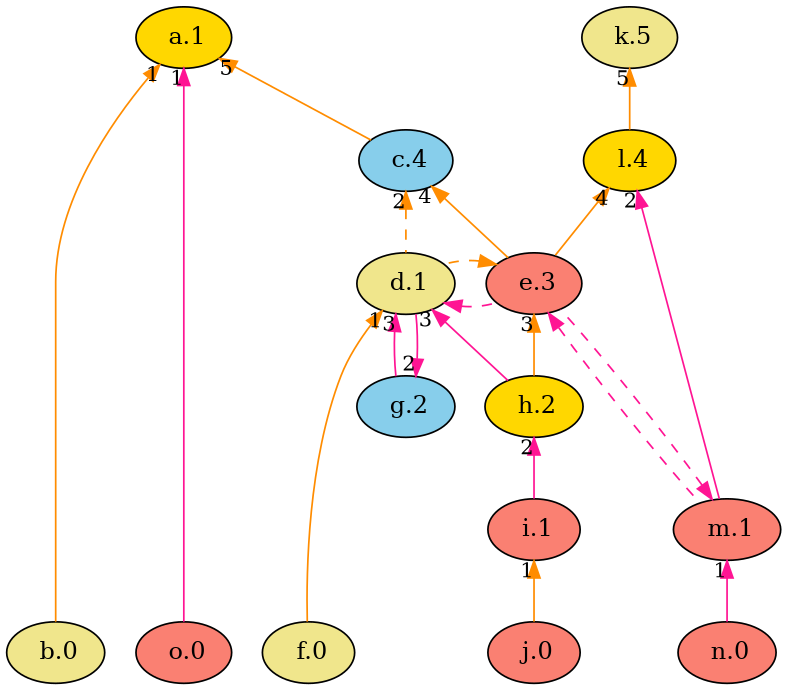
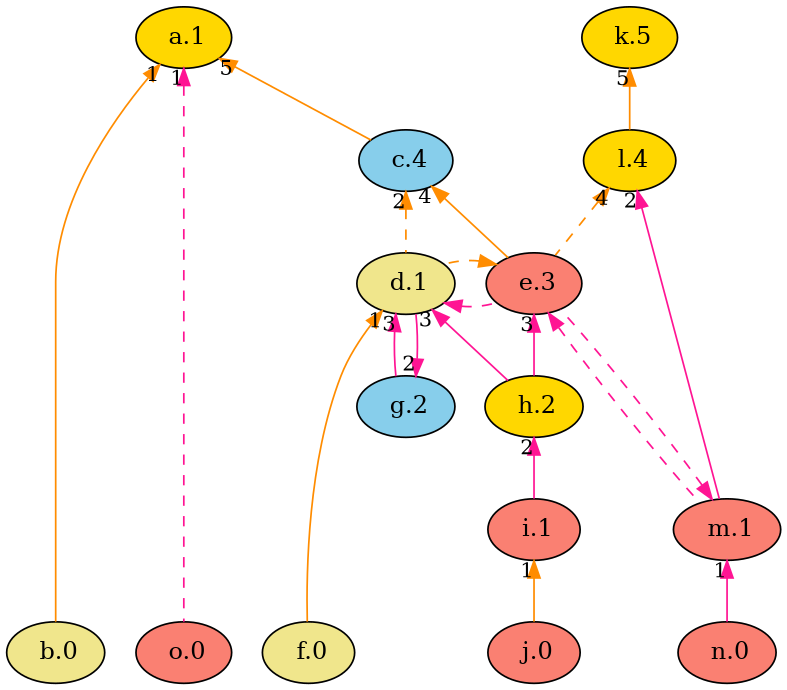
(630, 38) -> (630, 38)
(577, 228) -> (577, 228)
(184, 354) -> (184, 354)
(534, 354) -> (534, 354)
